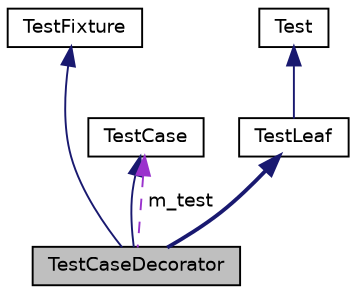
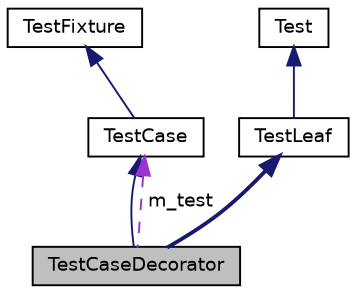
(73, 163) -> (116, 91)
